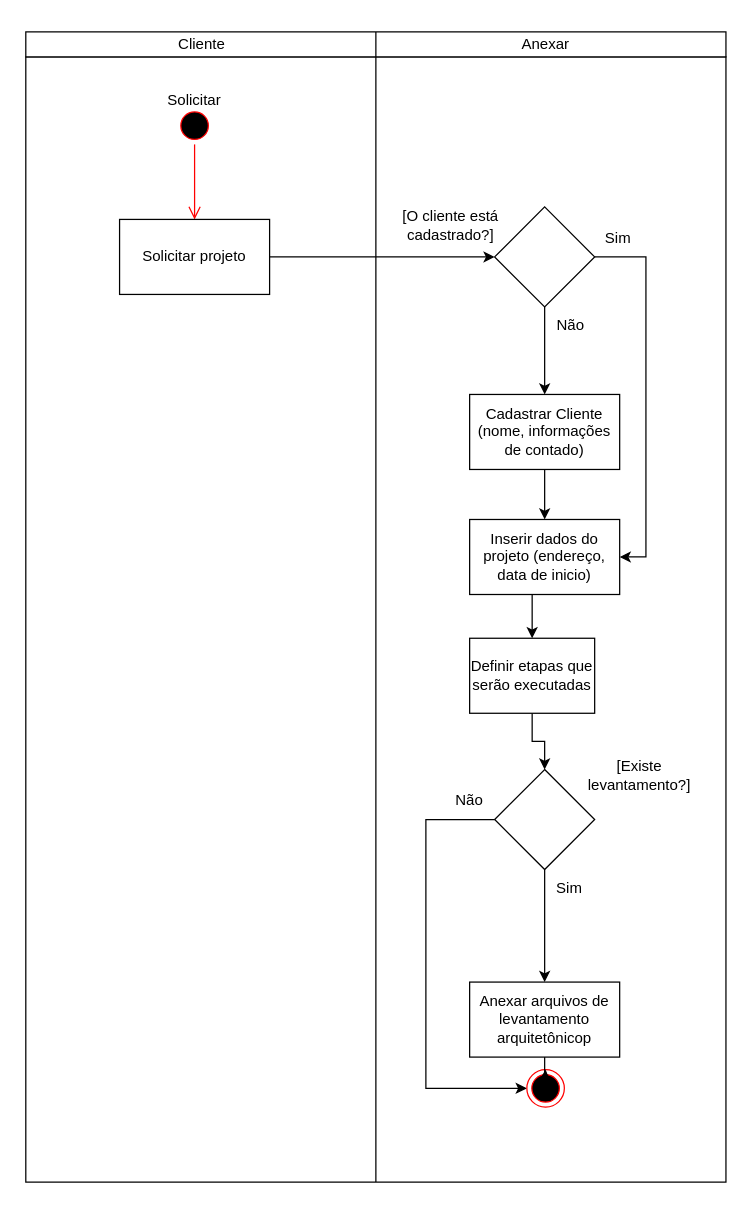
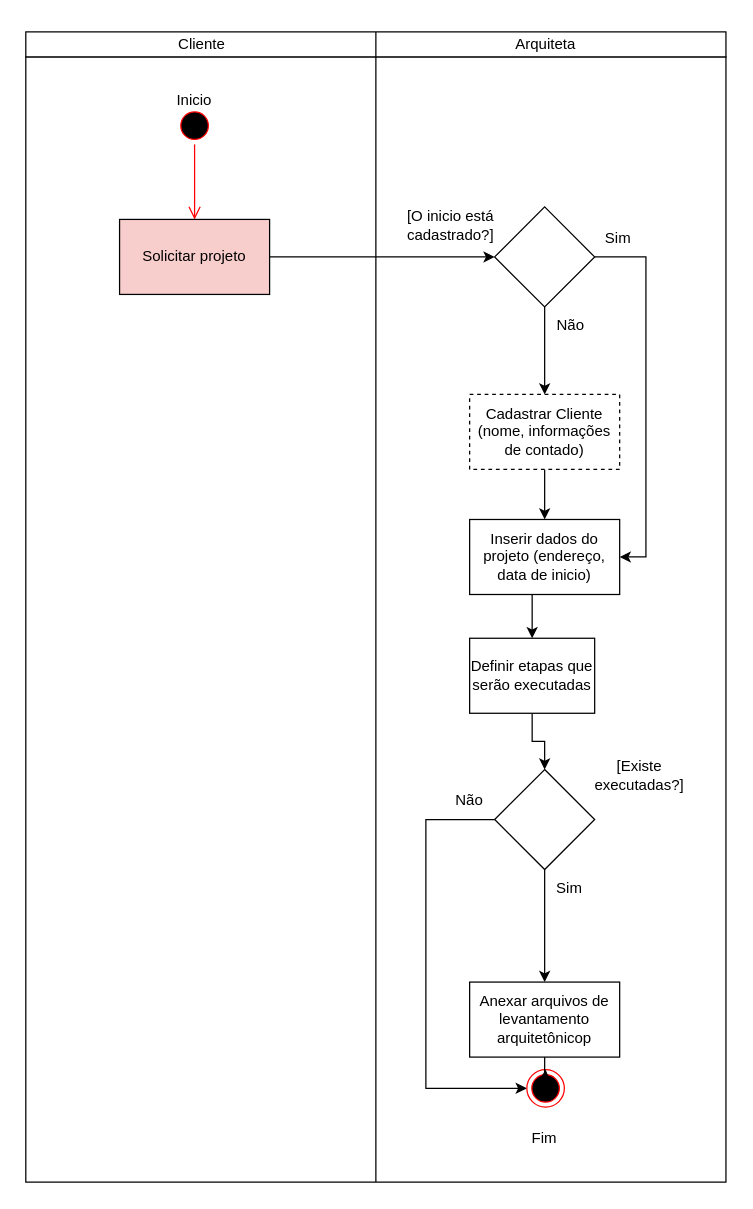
(546, 44) -> (546, 44)
(194, 101) -> (194, 101)
(451, 226) -> (451, 226)
(194, 257) -> (194, 257)
(544, 432) -> (544, 432)
(639, 776) -> (639, 776)
none -> (544, 1138)
